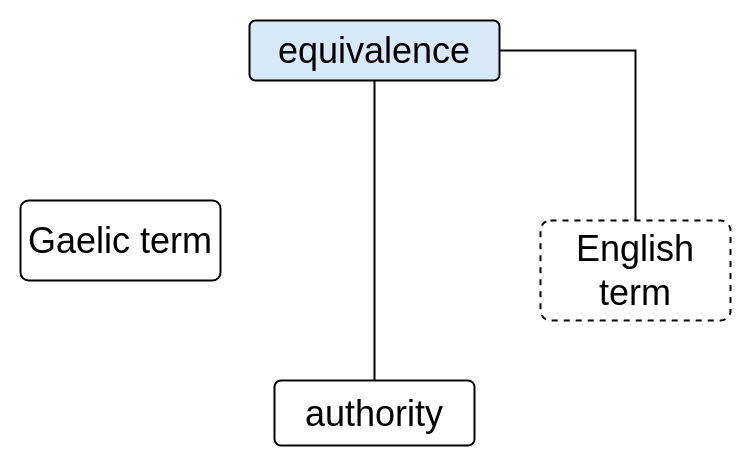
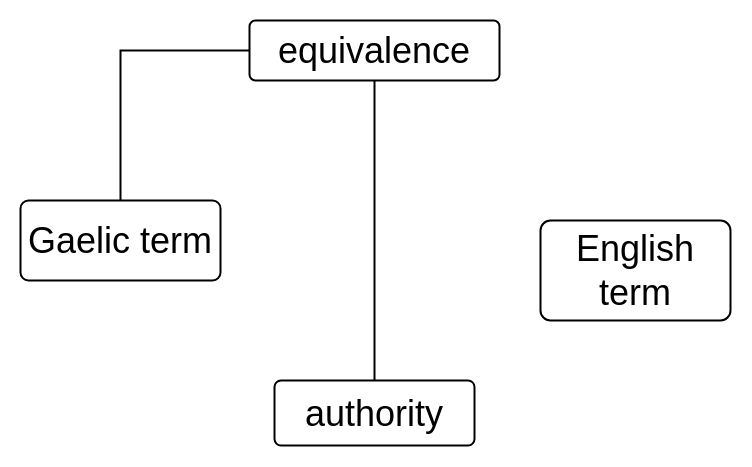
(375, 51) -> (375, 51)
(636, 68) -> (121, 62)
(636, 271) -> (636, 271)
